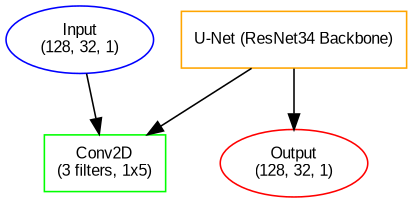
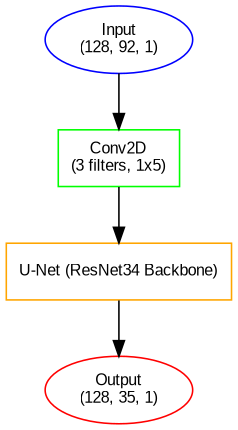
(80, 40) -> (119, 40)
(206, 97) -> (119, 207)
(294, 163) -> (119, 390)
